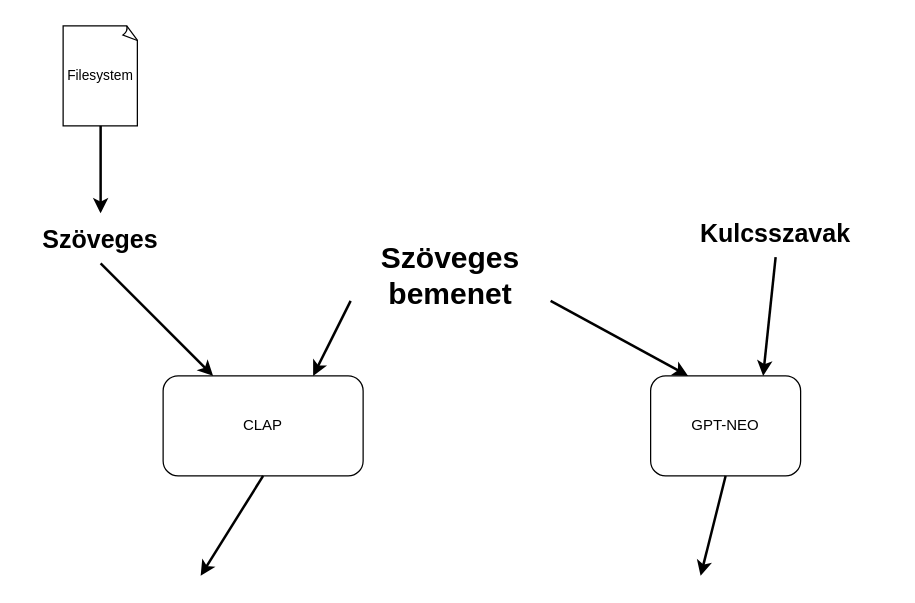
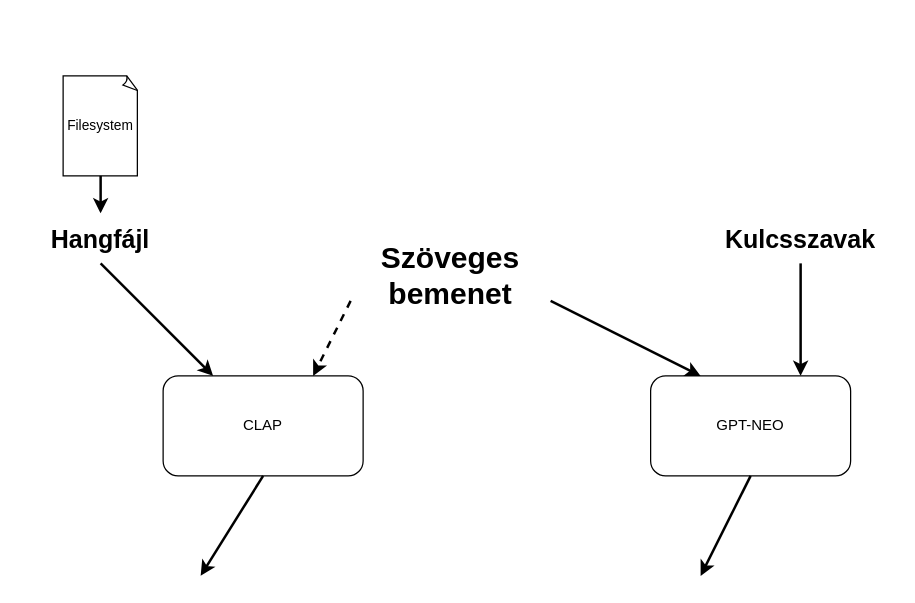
(101, 76) -> (101, 126)
(776, 232) -> (801, 238)
(101, 238) -> (101, 238)
(333, 336) -> (333, 336)
(726, 426) -> (751, 426)
